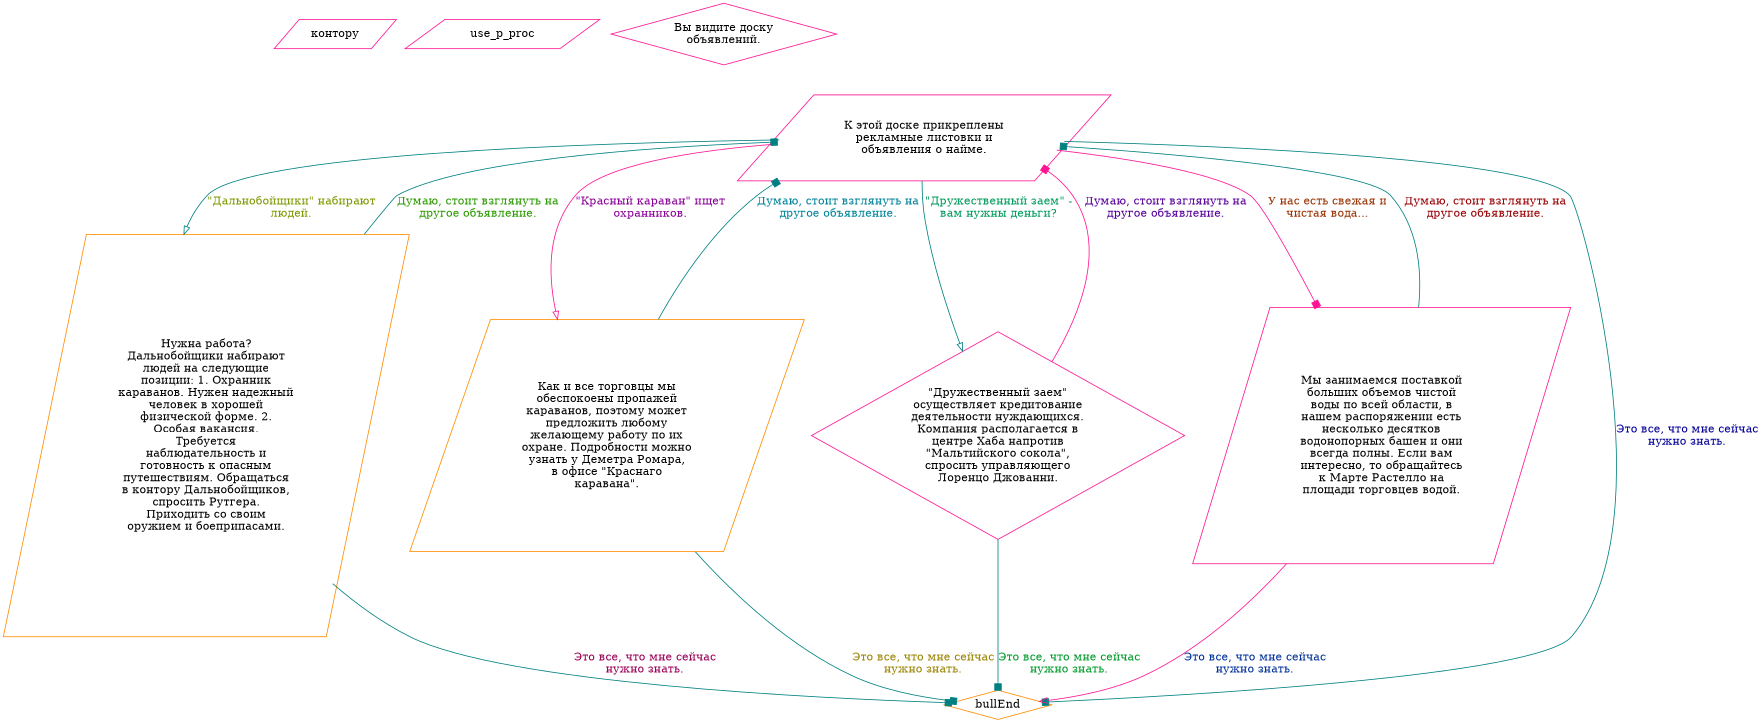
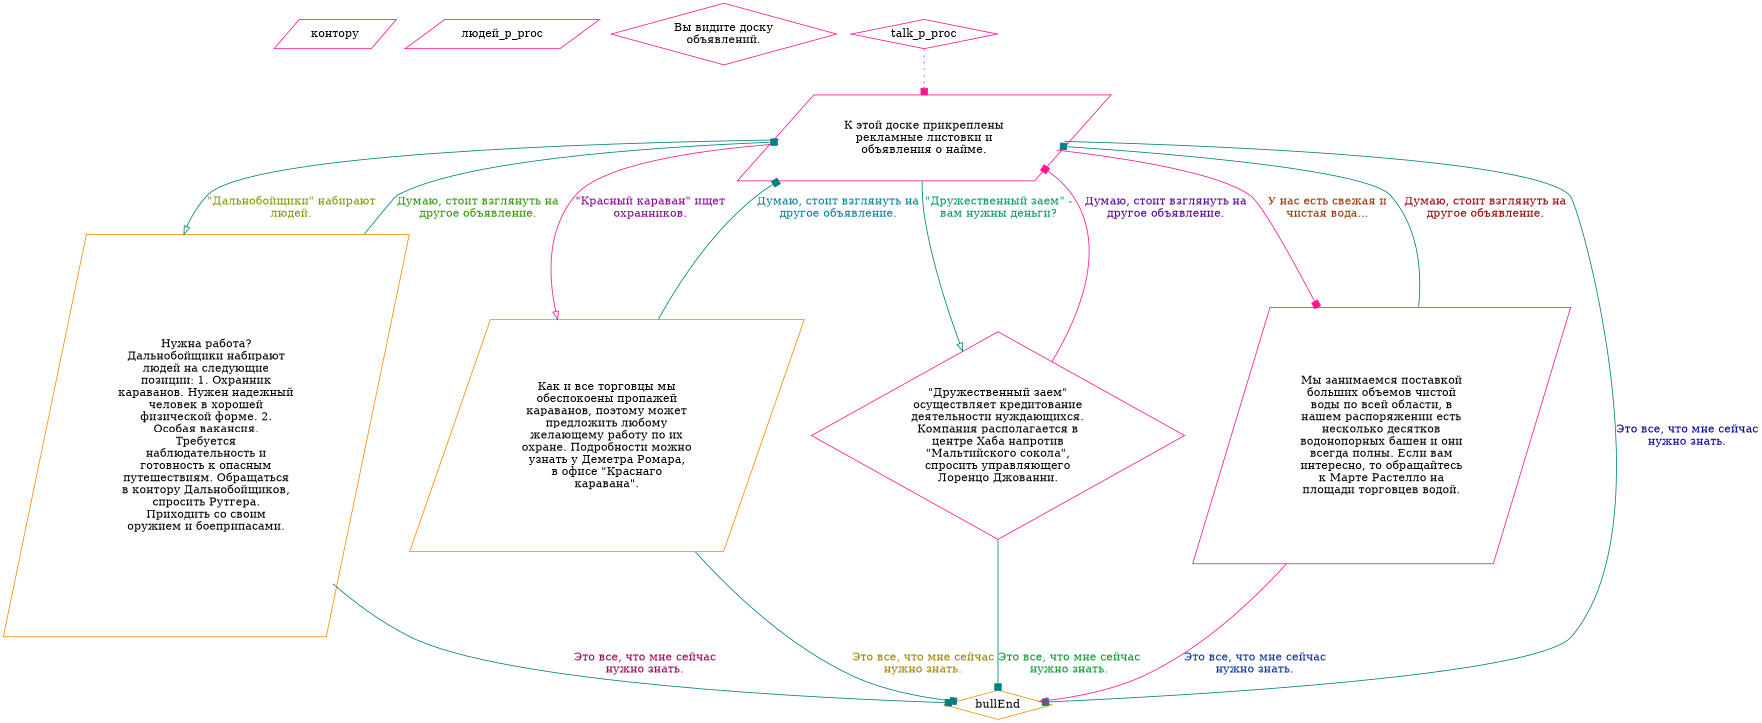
(502, 34) -> (502, 34)
none -> (924, 34)
